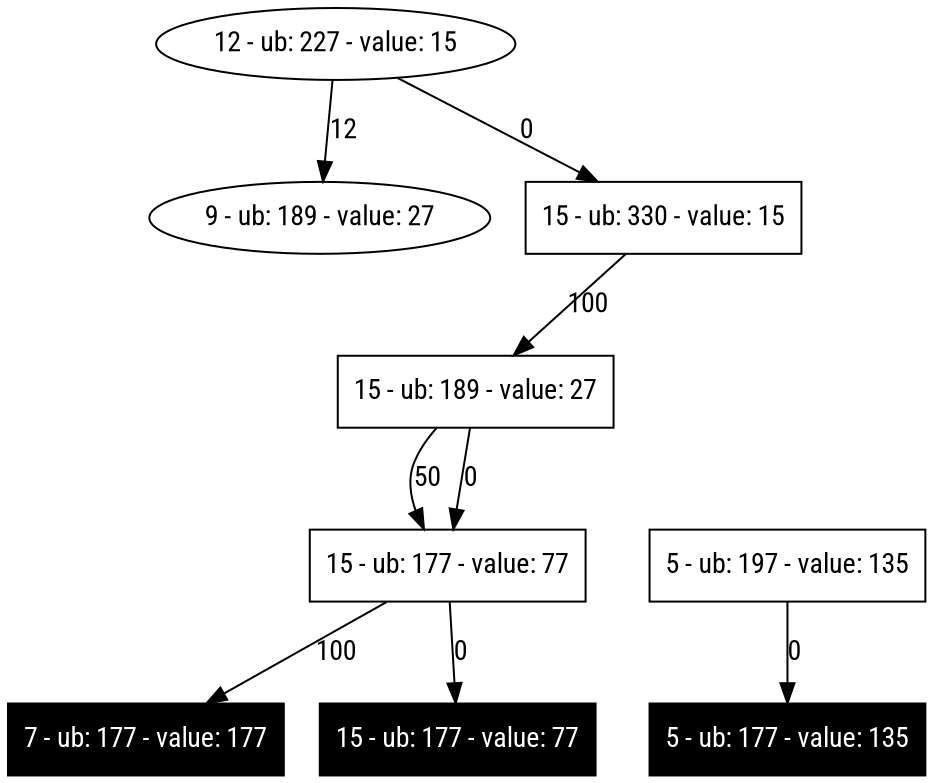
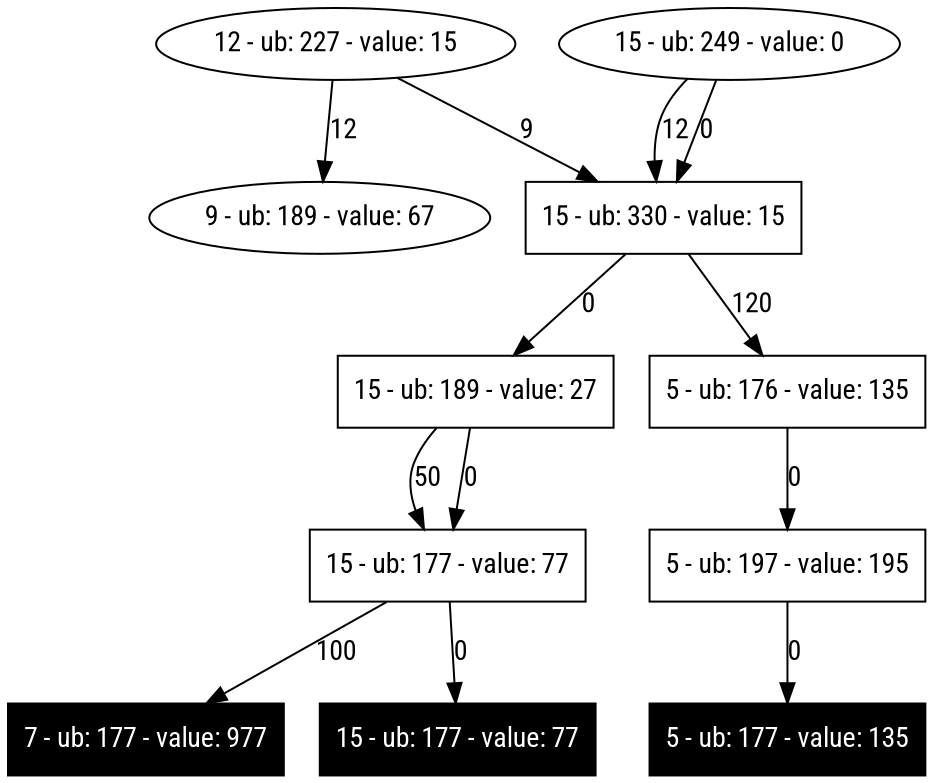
none -> (729, 44)
(527, 131) -> (527, 131)
(320, 218) -> (320, 218)
(589, 305) -> (589, 305)
none -> (787, 392)
(787, 566) -> (787, 566)
(146, 739) -> (146, 739)
